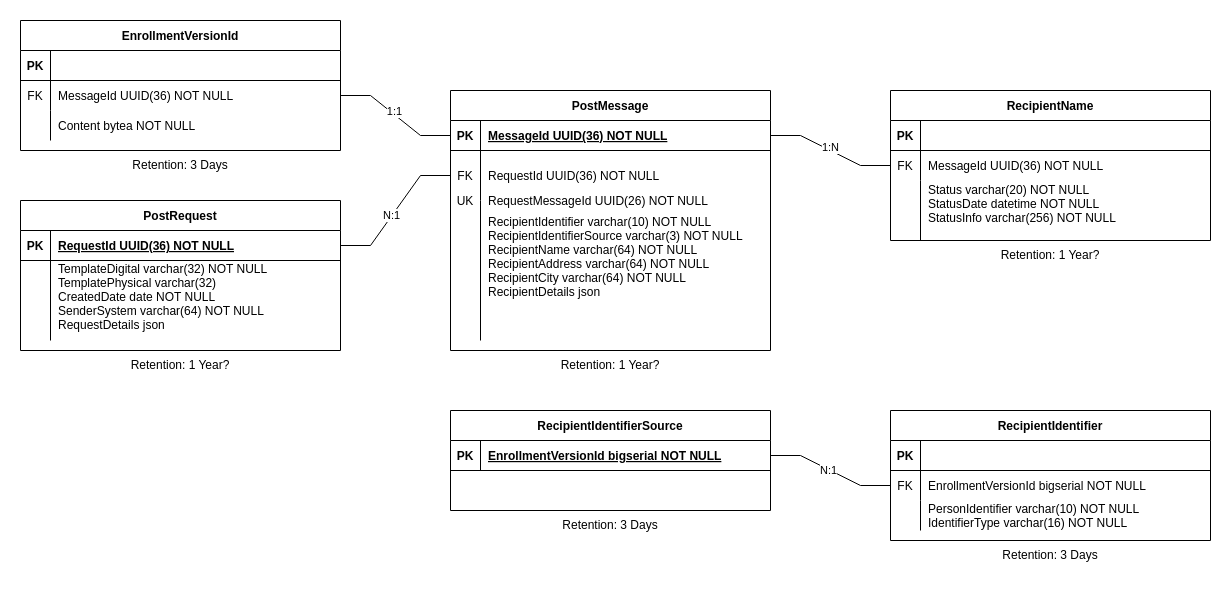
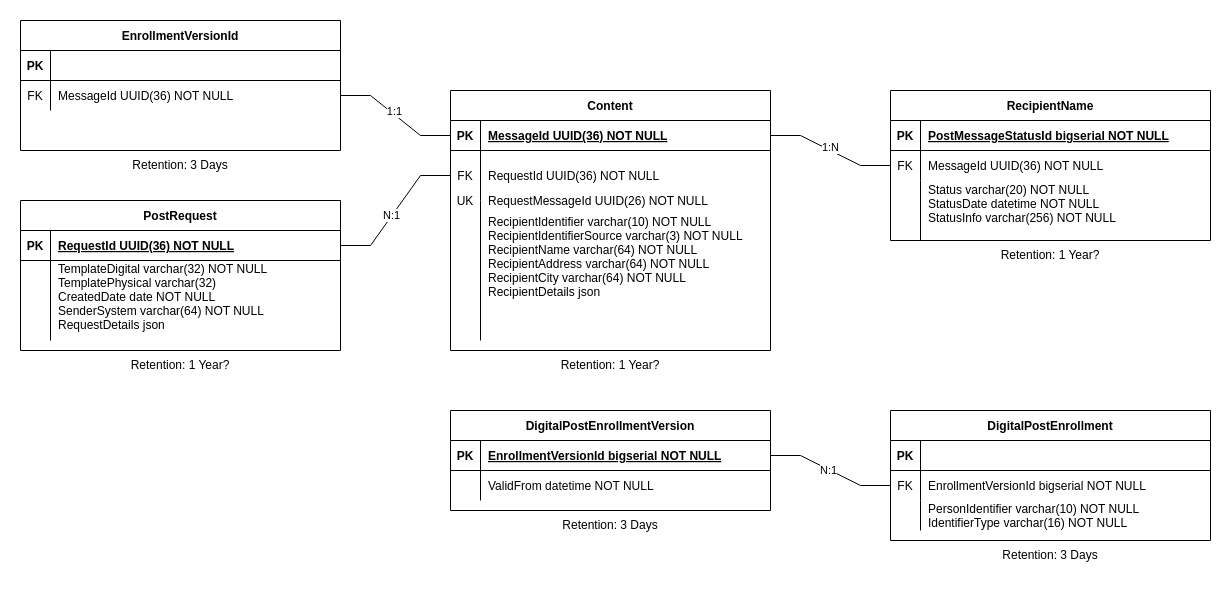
(610, 106) -> (610, 106)
(196, 126) -> none
none -> (1066, 136)
(610, 426) -> (610, 426)
(1050, 426) -> (1050, 426)
none -> (626, 486)
